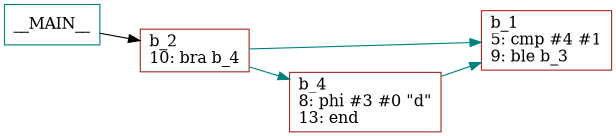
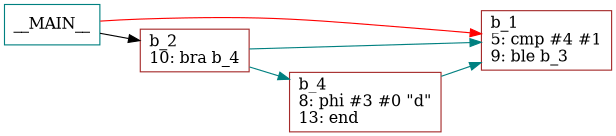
none -> (285, 19)
